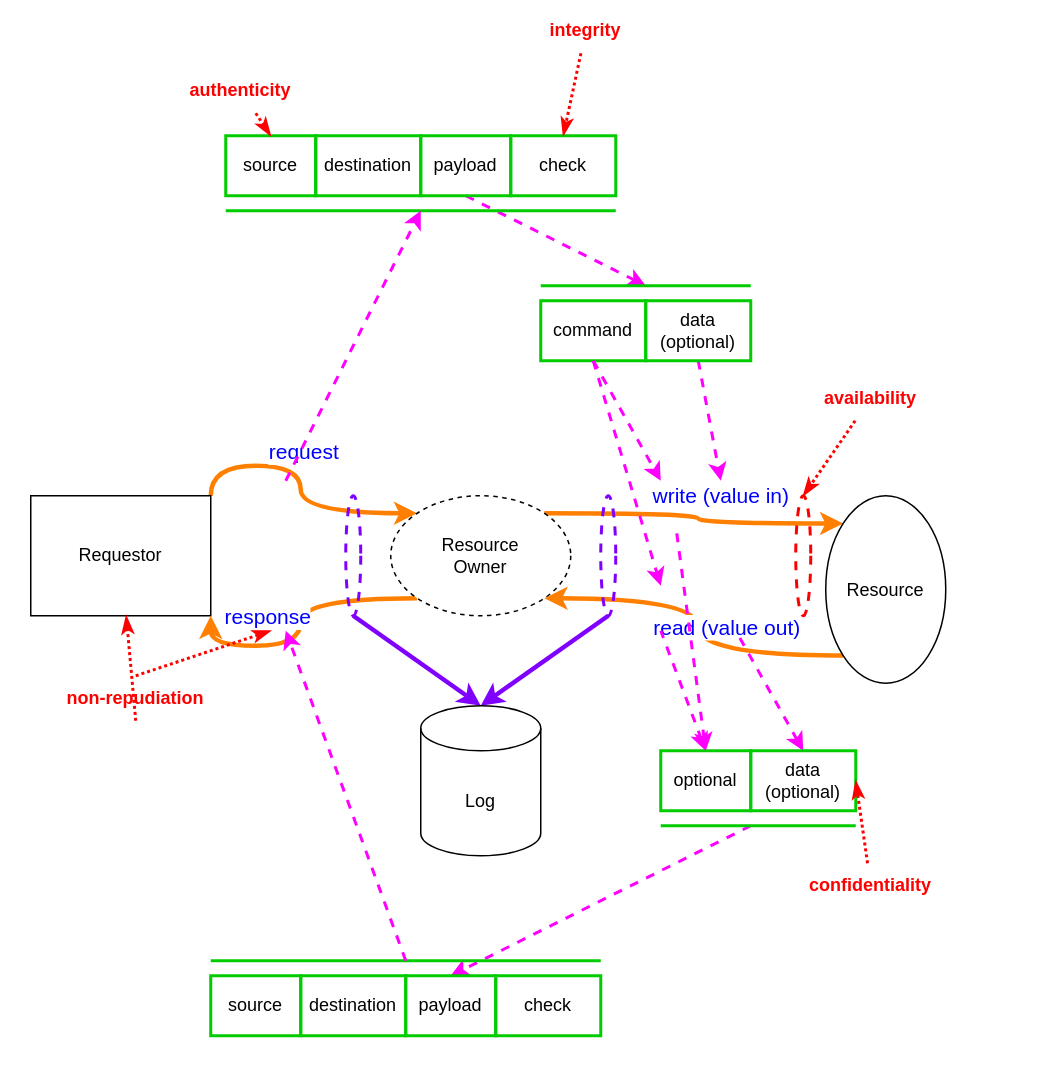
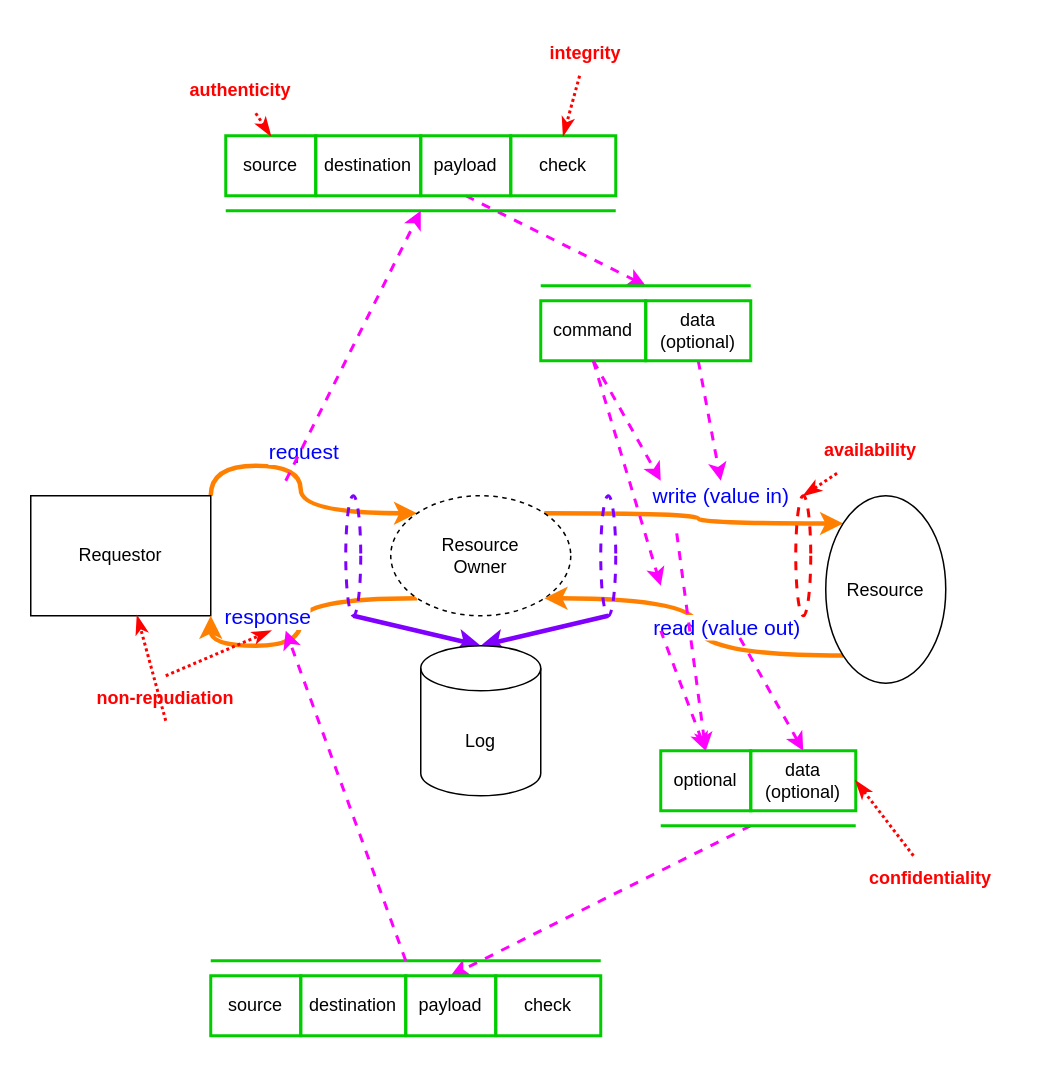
(586, 31) -> (586, 53)
(871, 398) -> (871, 451)
(136, 698) -> (166, 698)
(481, 781) -> (481, 721)
(871, 886) -> (931, 878)
